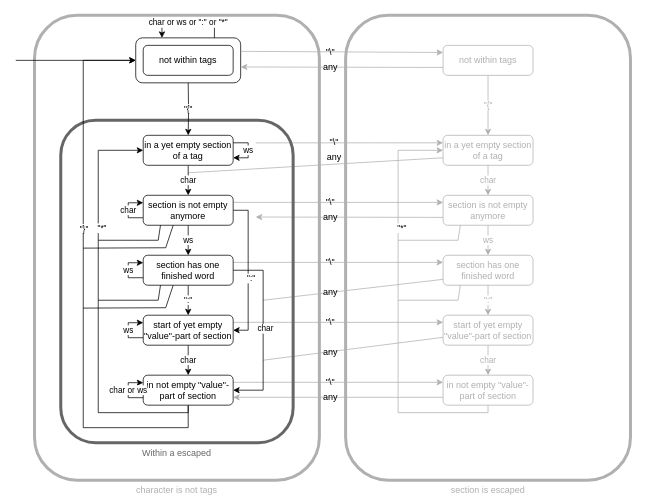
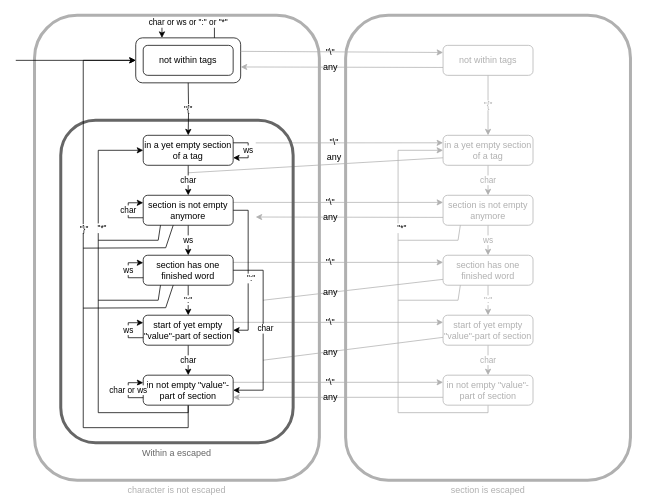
(177, 491) -> (177, 491)
